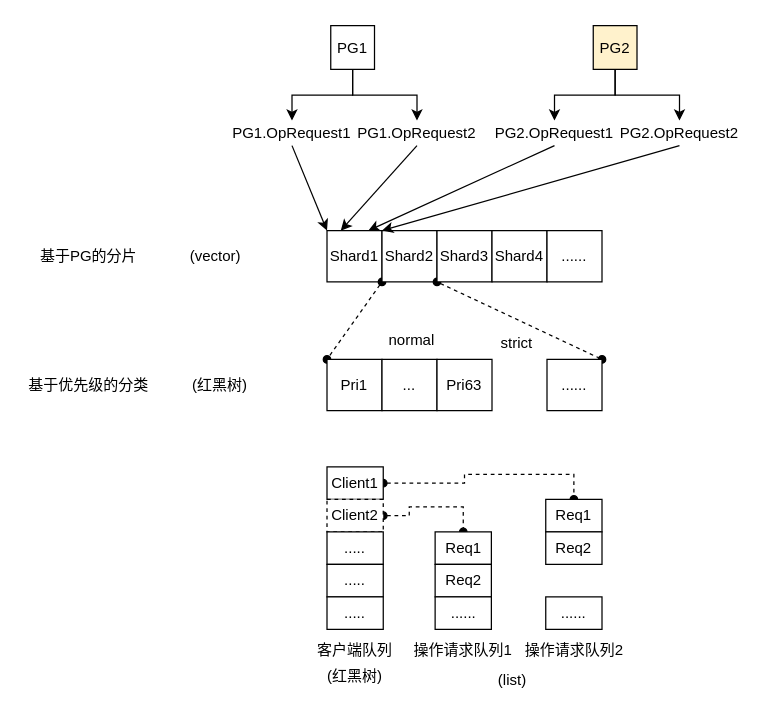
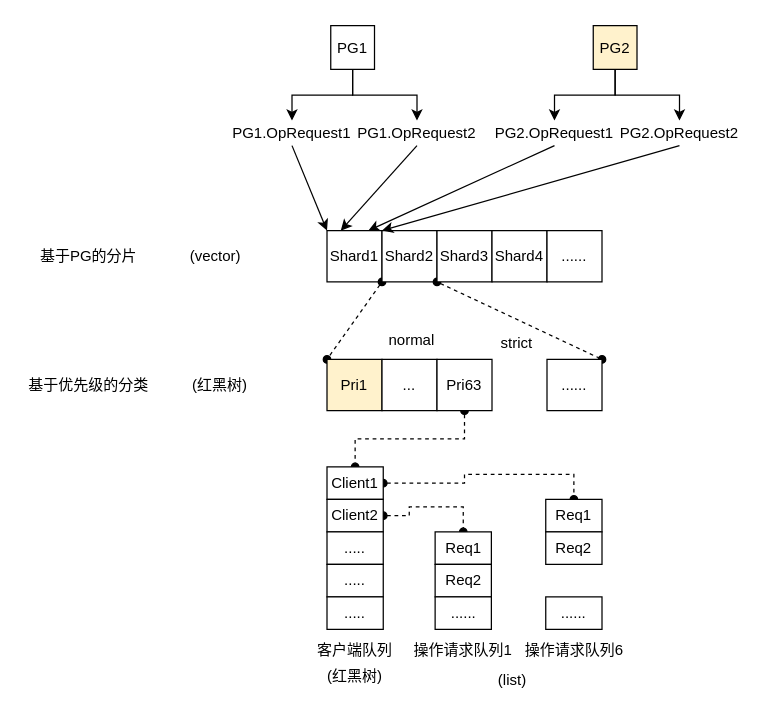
(354, 385) -> (354, 385)
none -> (410, 439)
(355, 516) -> (355, 516)
(574, 651) -> (574, 651)
